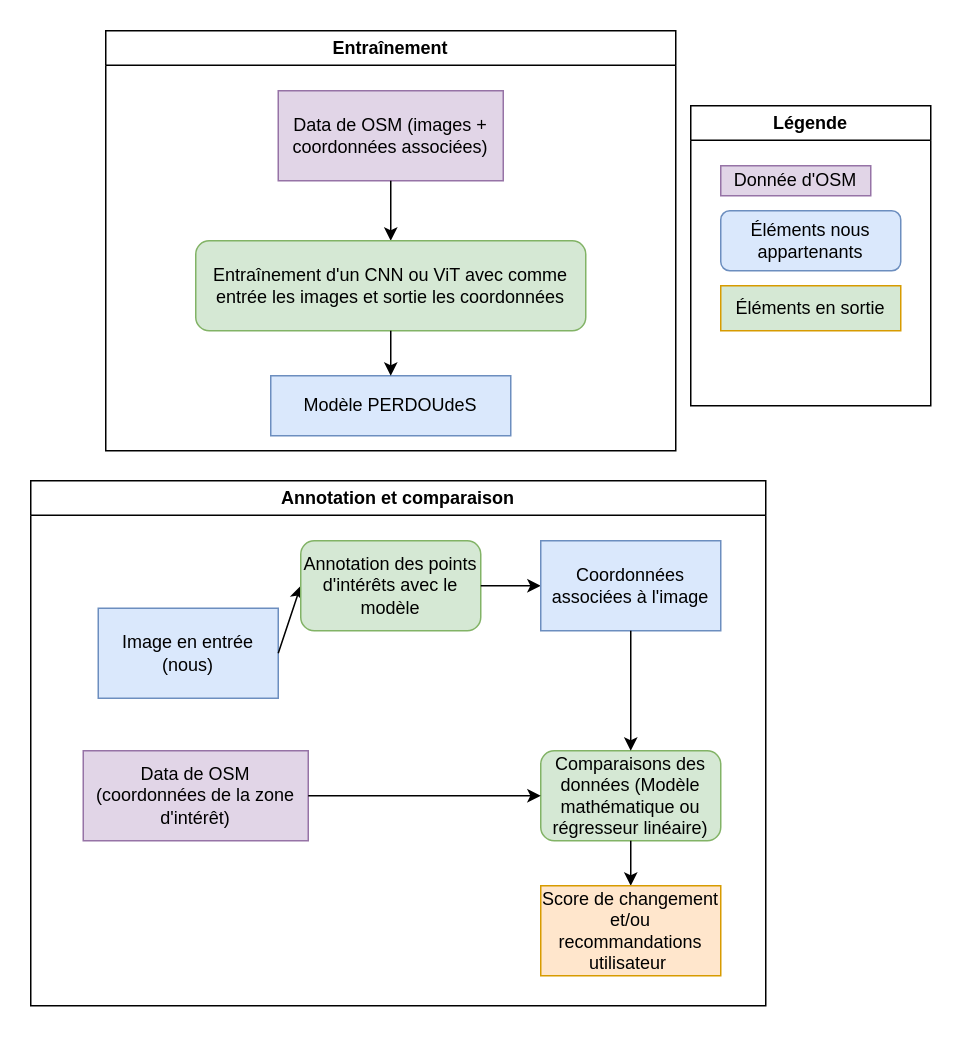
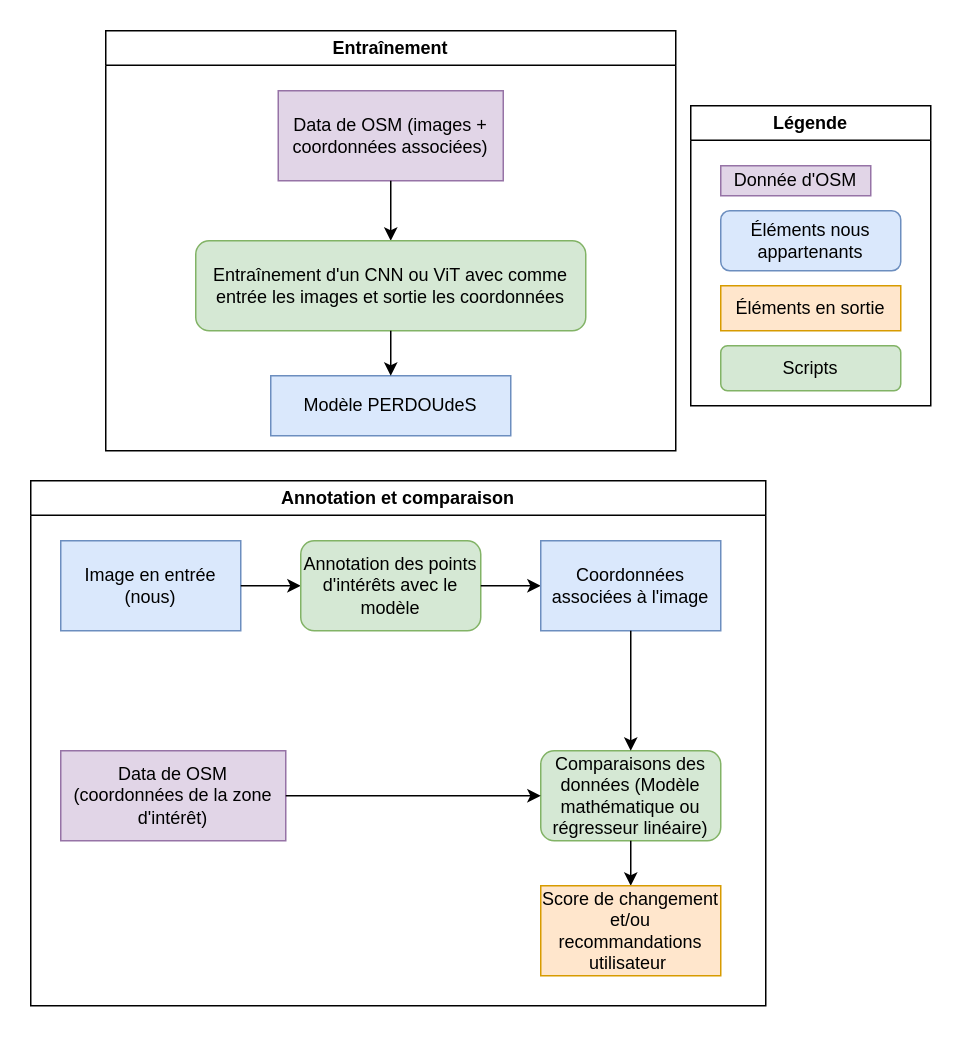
(811, 308) -> (811, 308)
none -> (811, 368)
(188, 653) -> (151, 586)
(196, 796) -> (173, 796)
